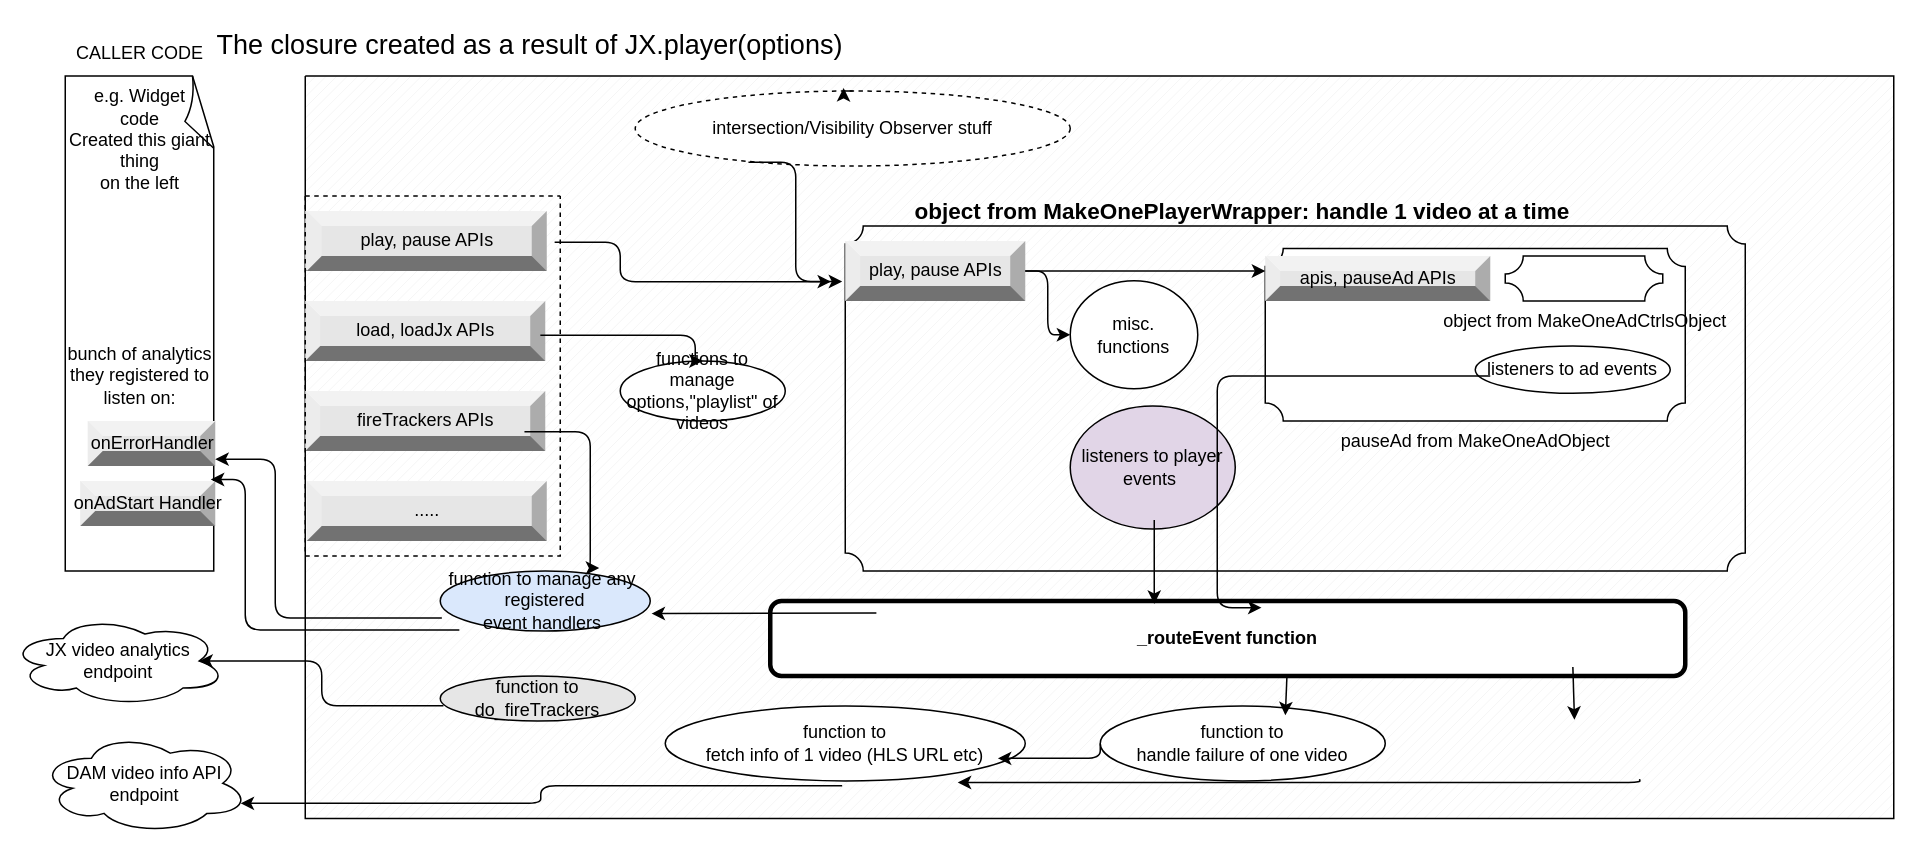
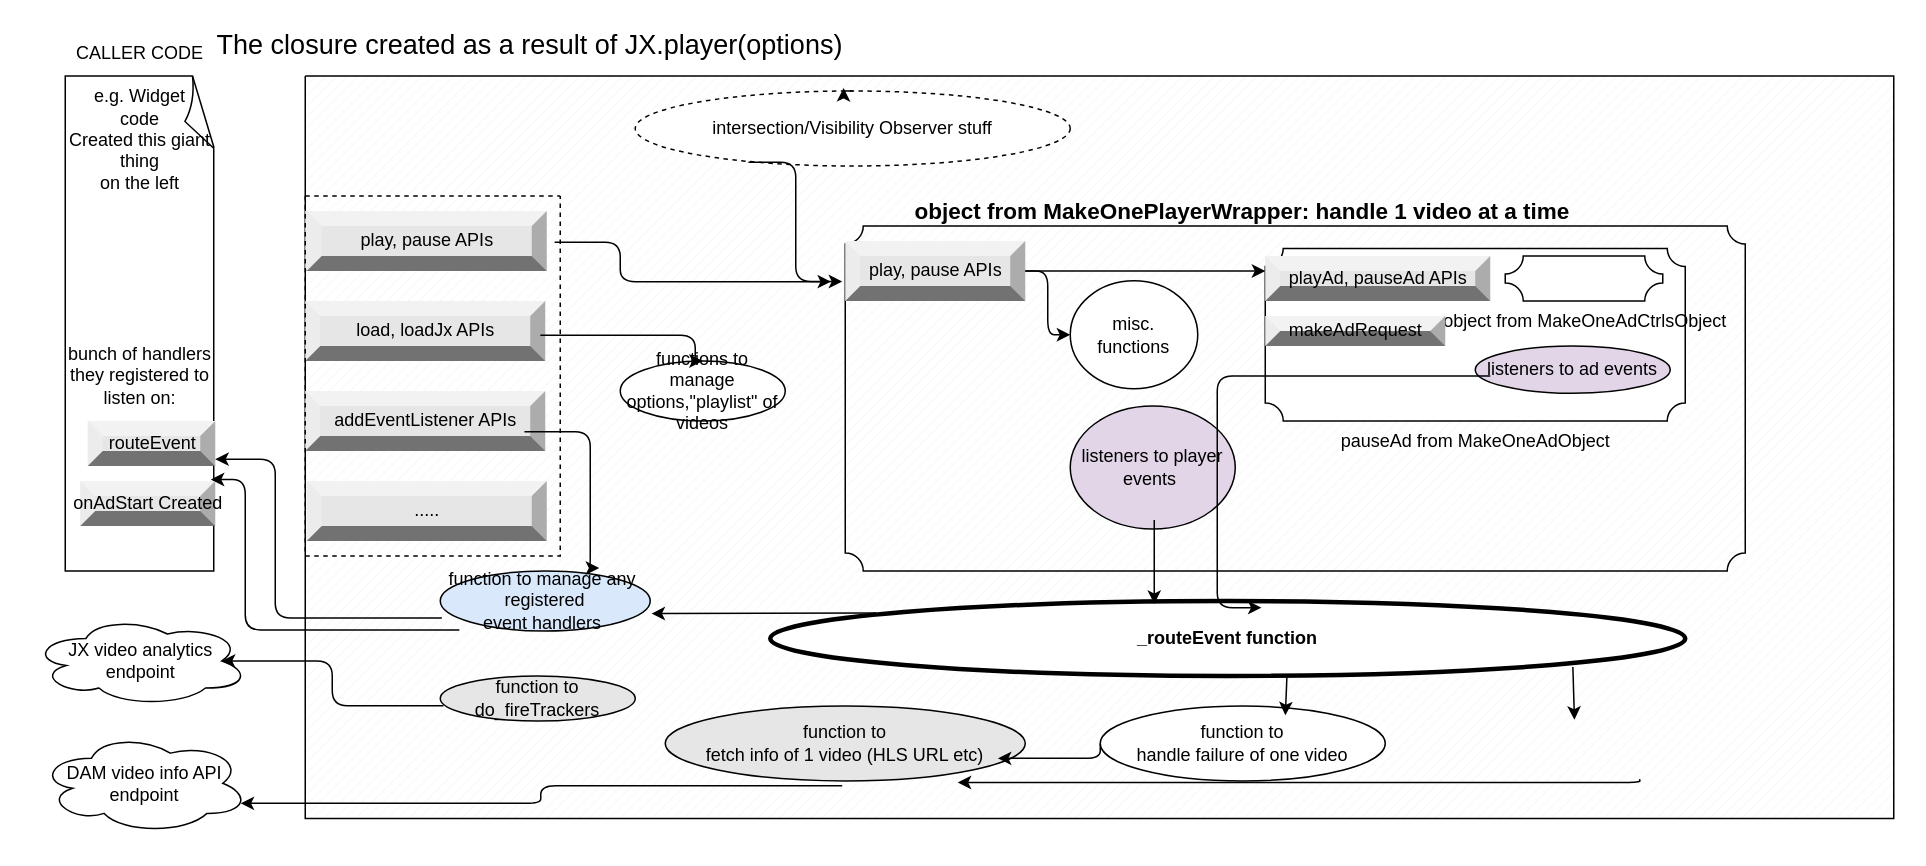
(1379, 278) -> (1379, 278)
none -> (1355, 331)
(1573, 369) -> (1573, 369)
(140, 376) -> (140, 376)
(426, 421) -> (426, 421)
(153, 443) -> (153, 443)
(149, 503) -> (149, 503)
(1228, 638) -> (1228, 638)
(118, 661) -> (140, 661)
(845, 743) -> (845, 743)
